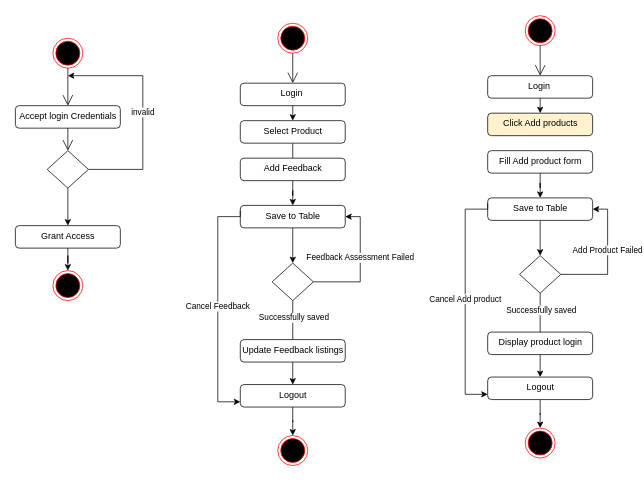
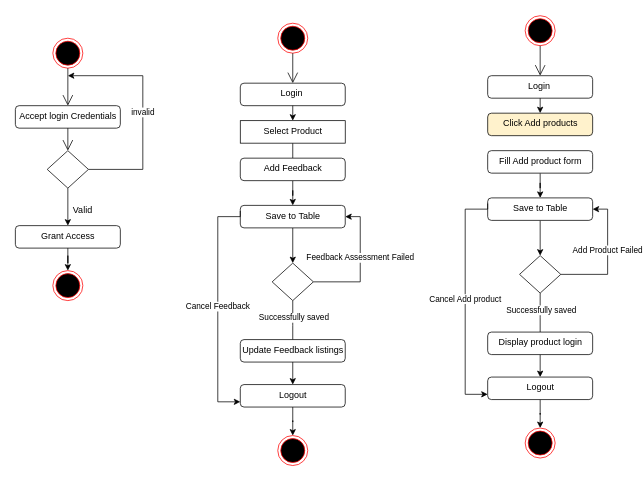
(293, 132) -> (293, 132)
none -> (83, 210)
